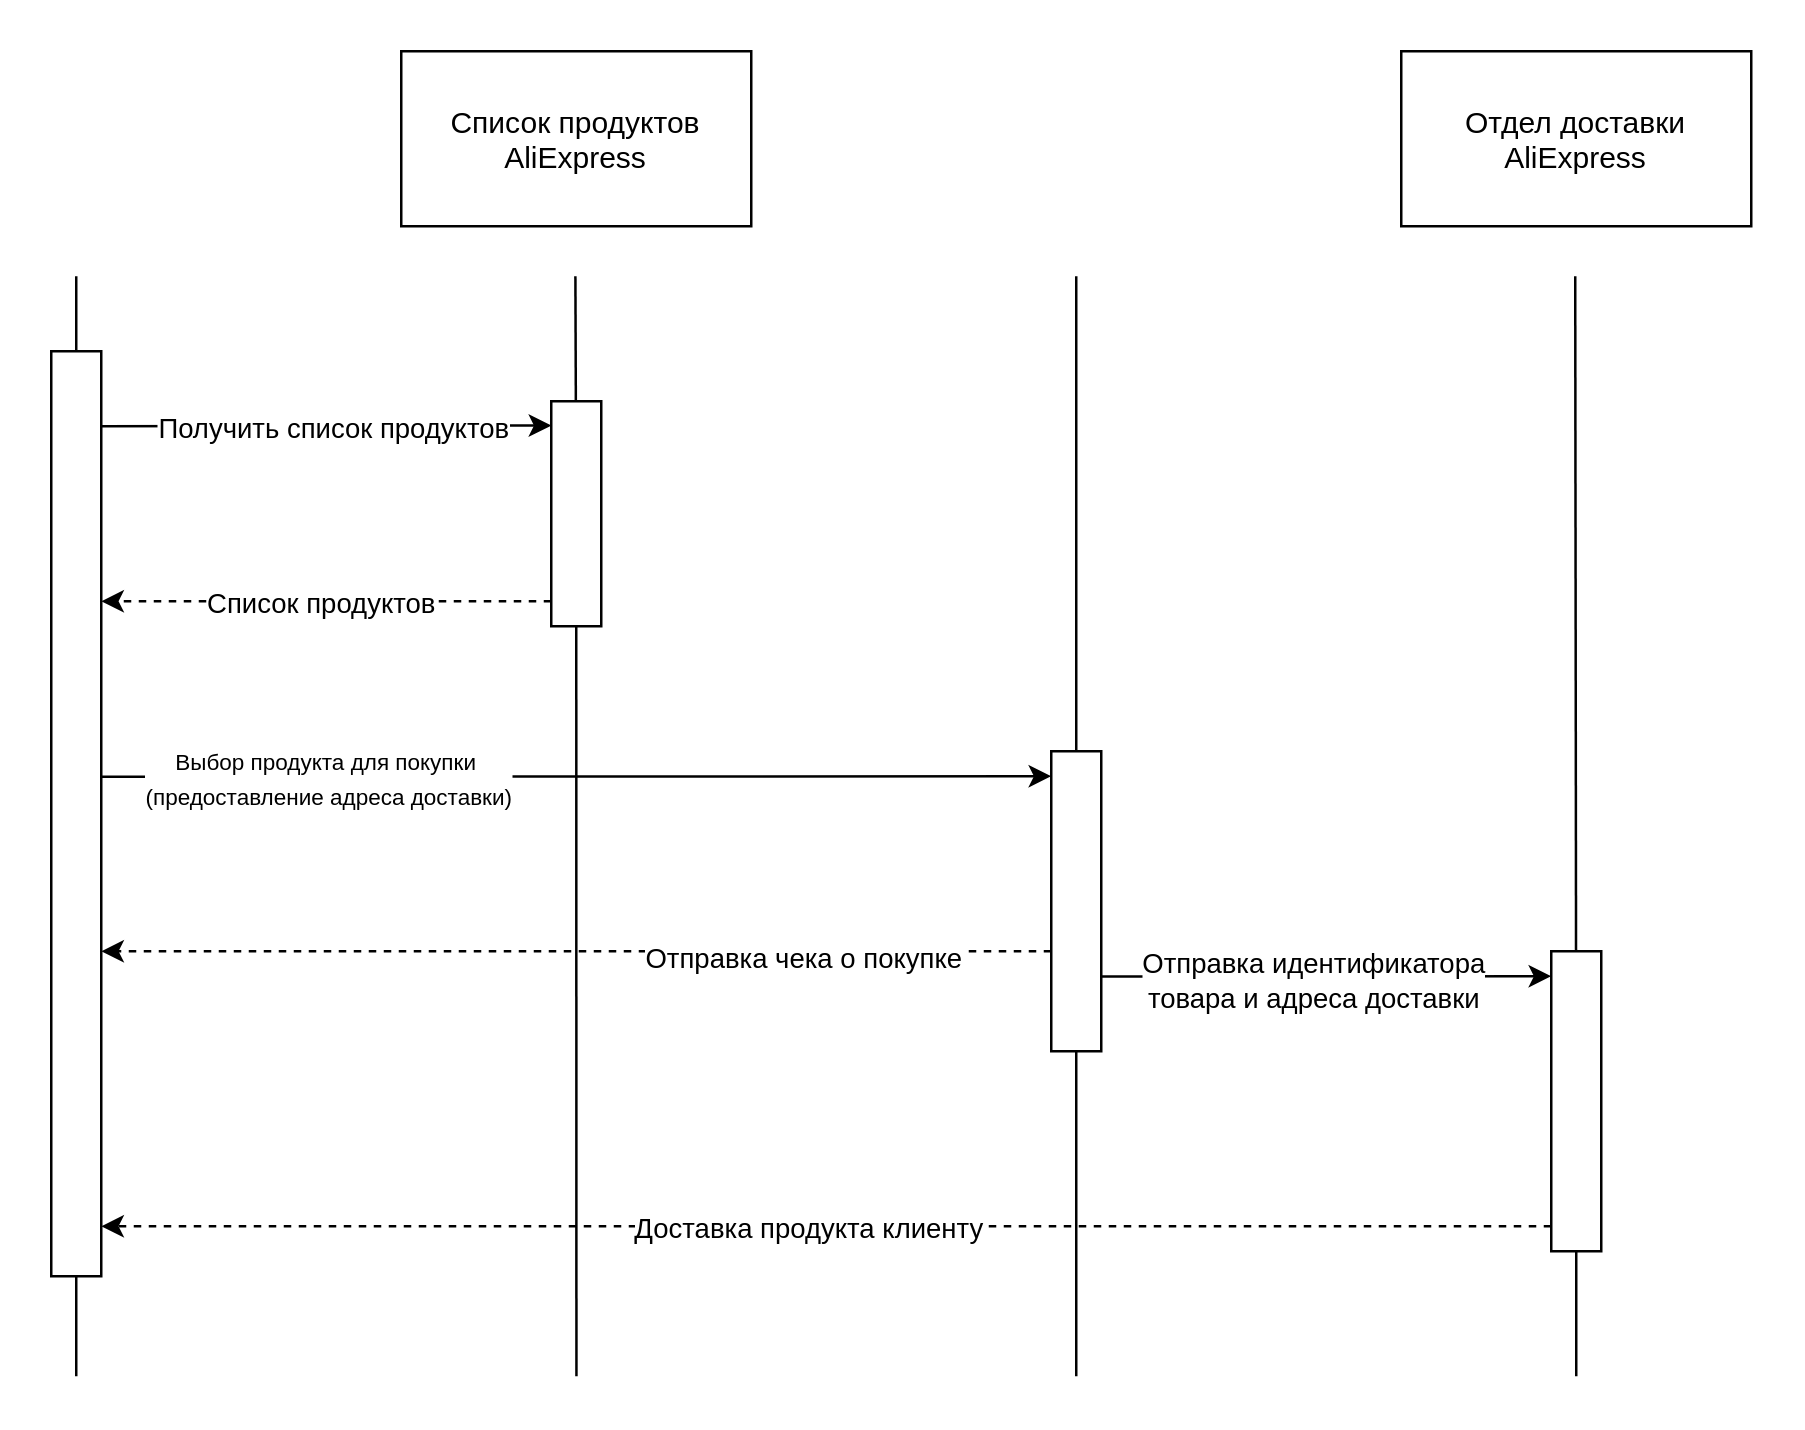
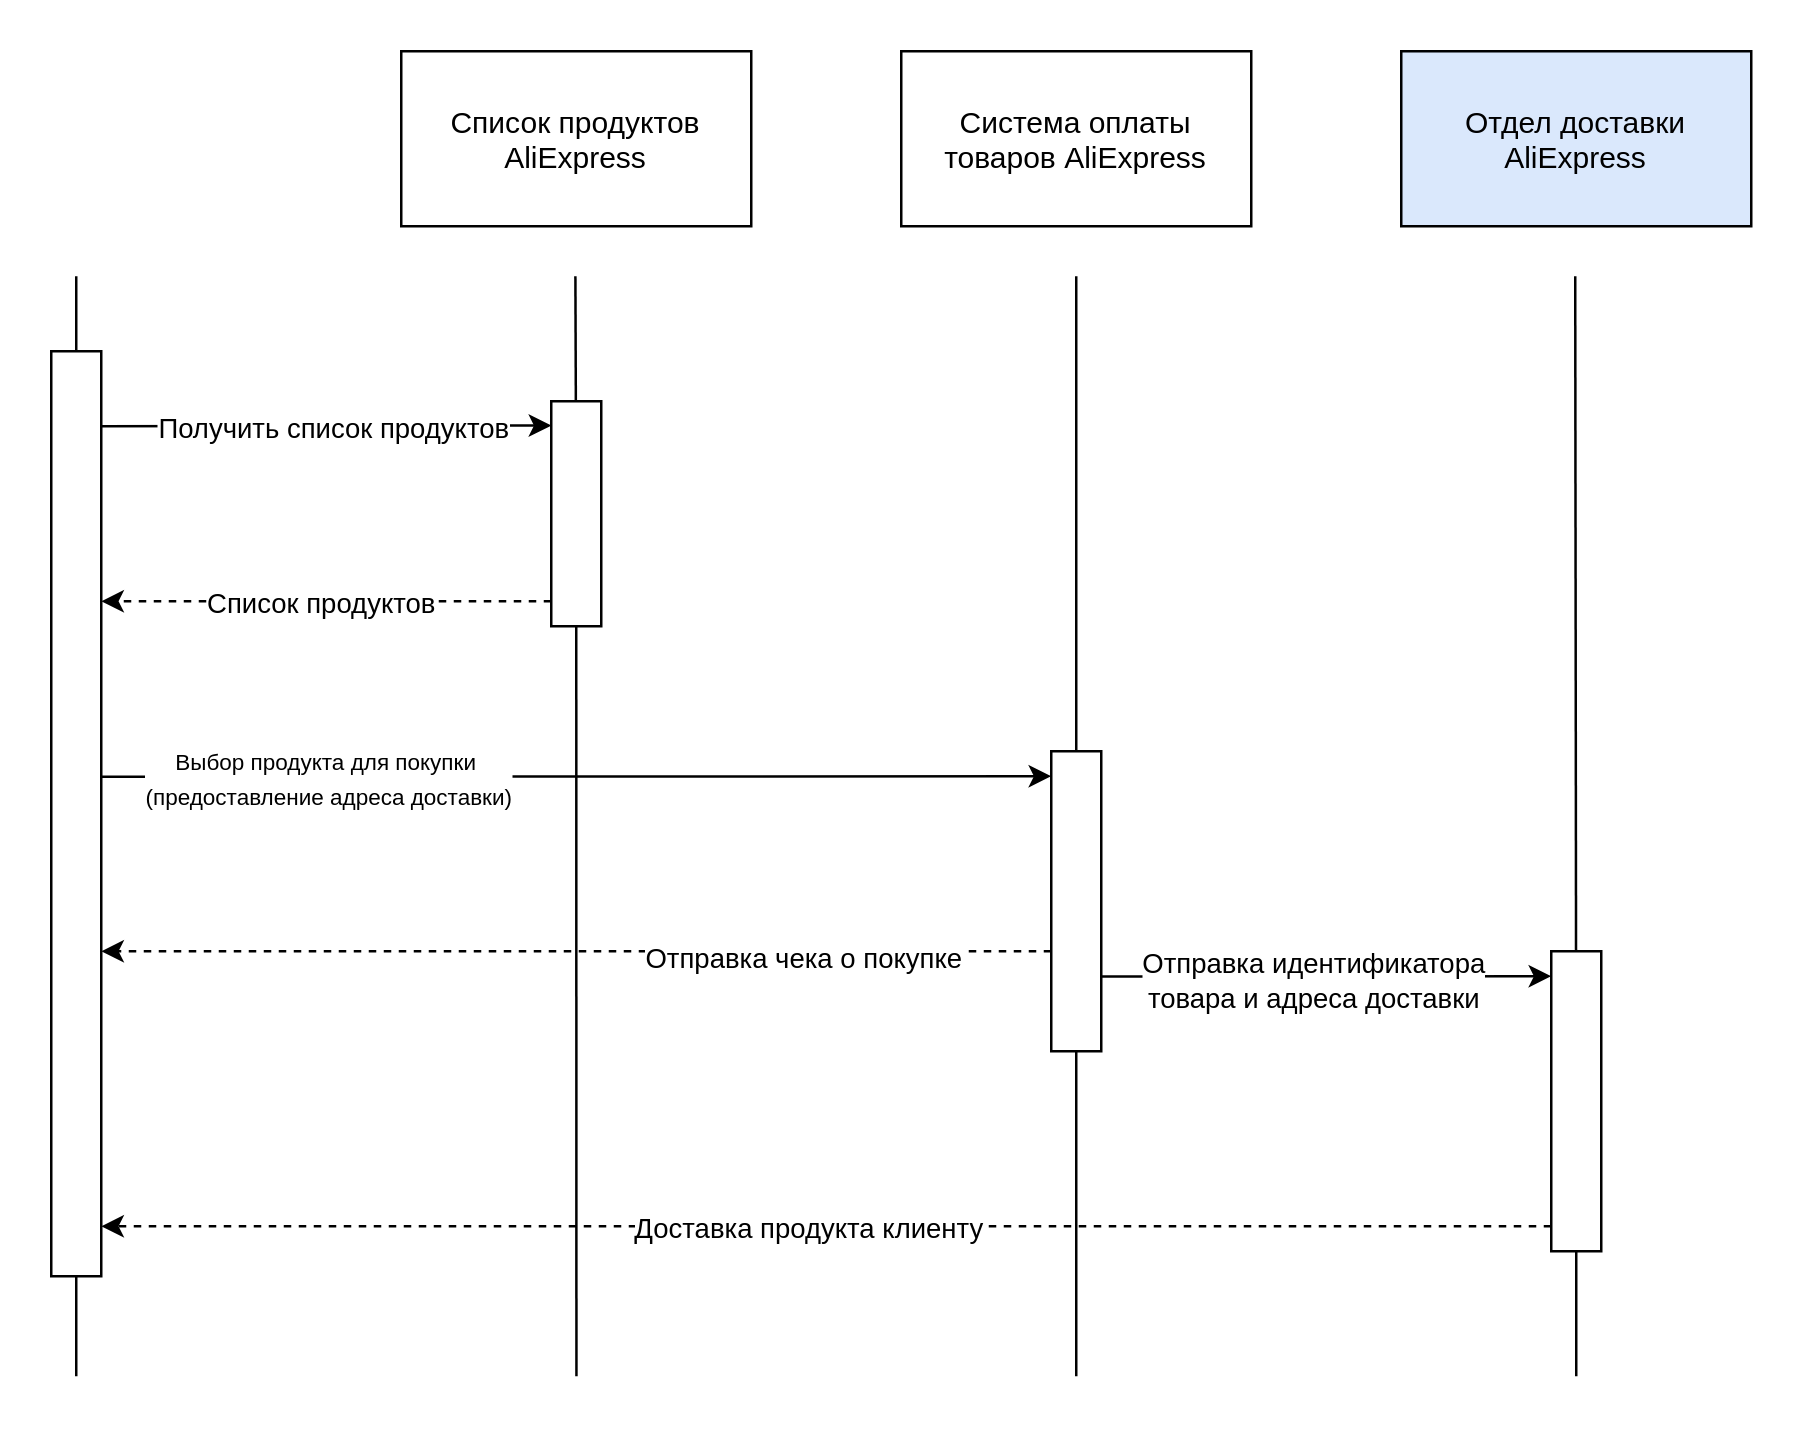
none -> (1076, 139)
(1576, 139) -> (1576, 139)
